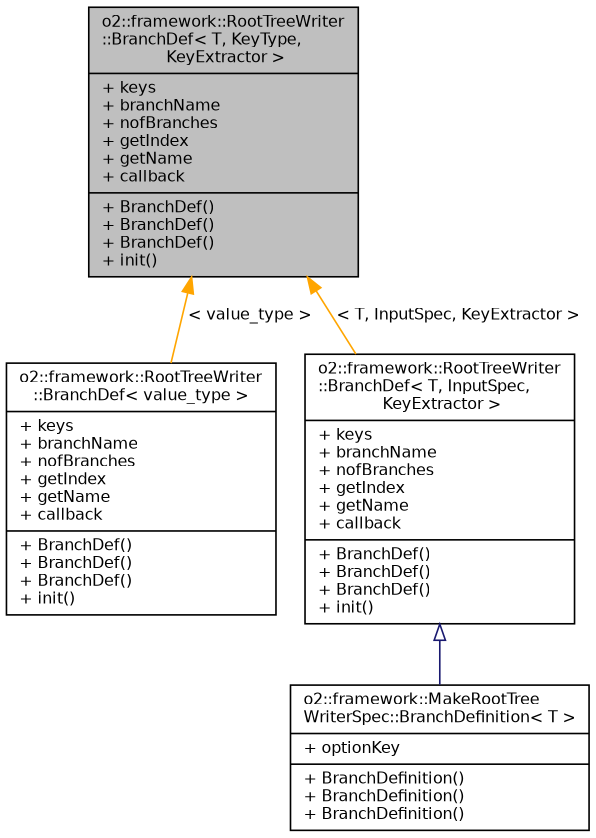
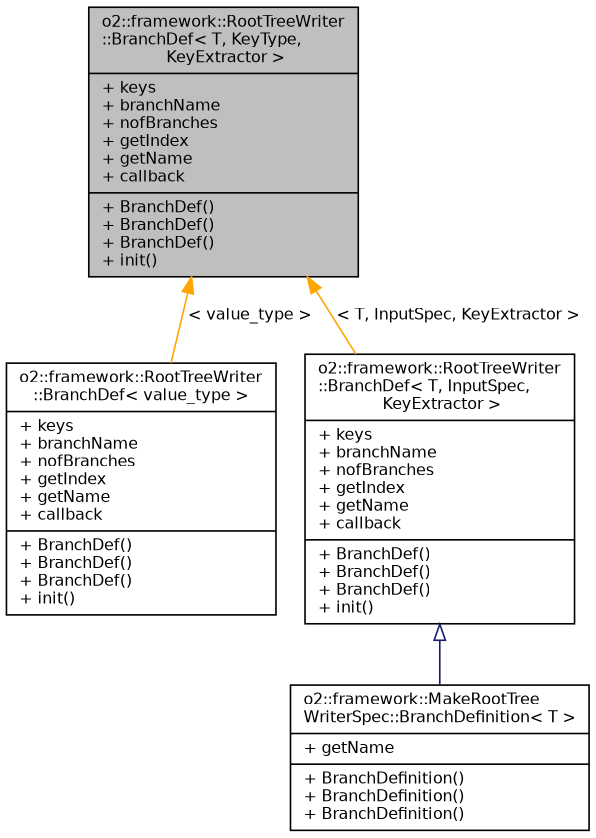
(353, 748) -> (349, 748)
